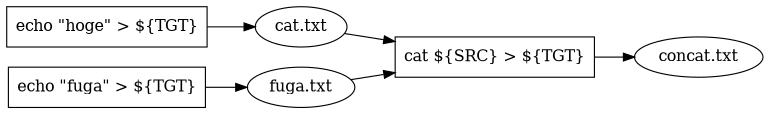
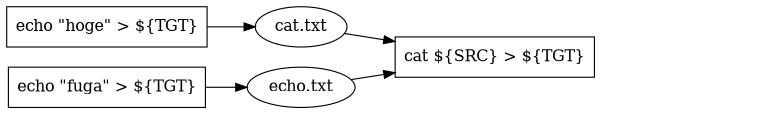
(699, 57) -> none
(301, 87) -> (301, 87)
